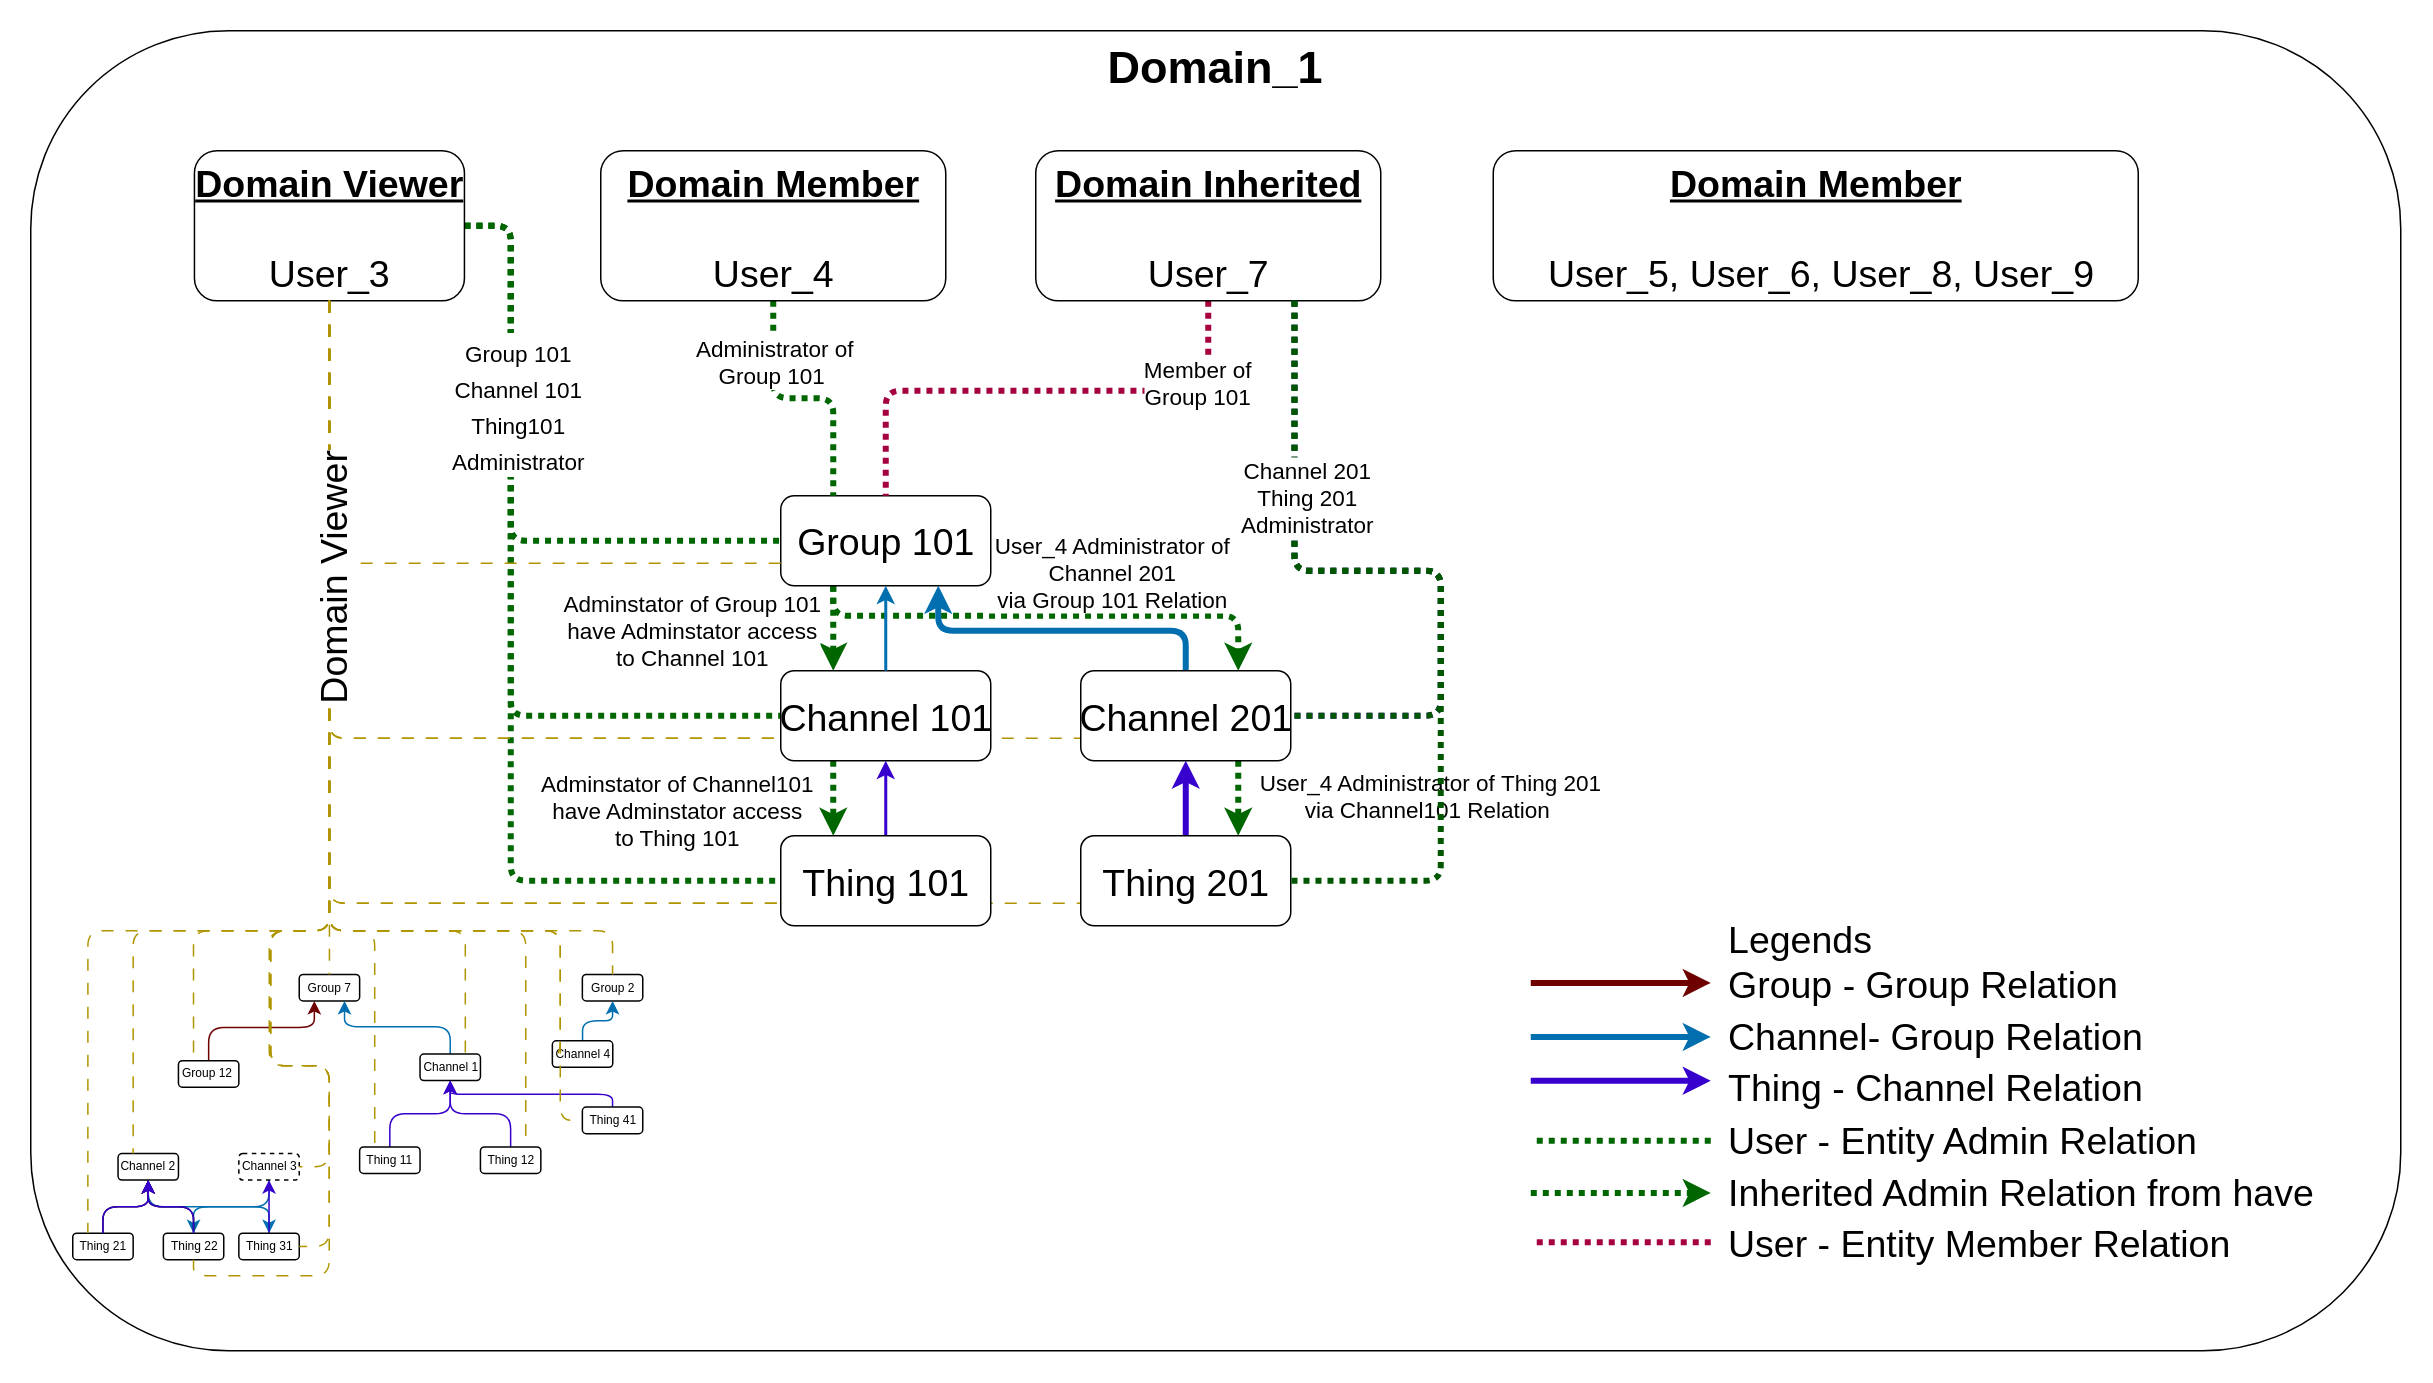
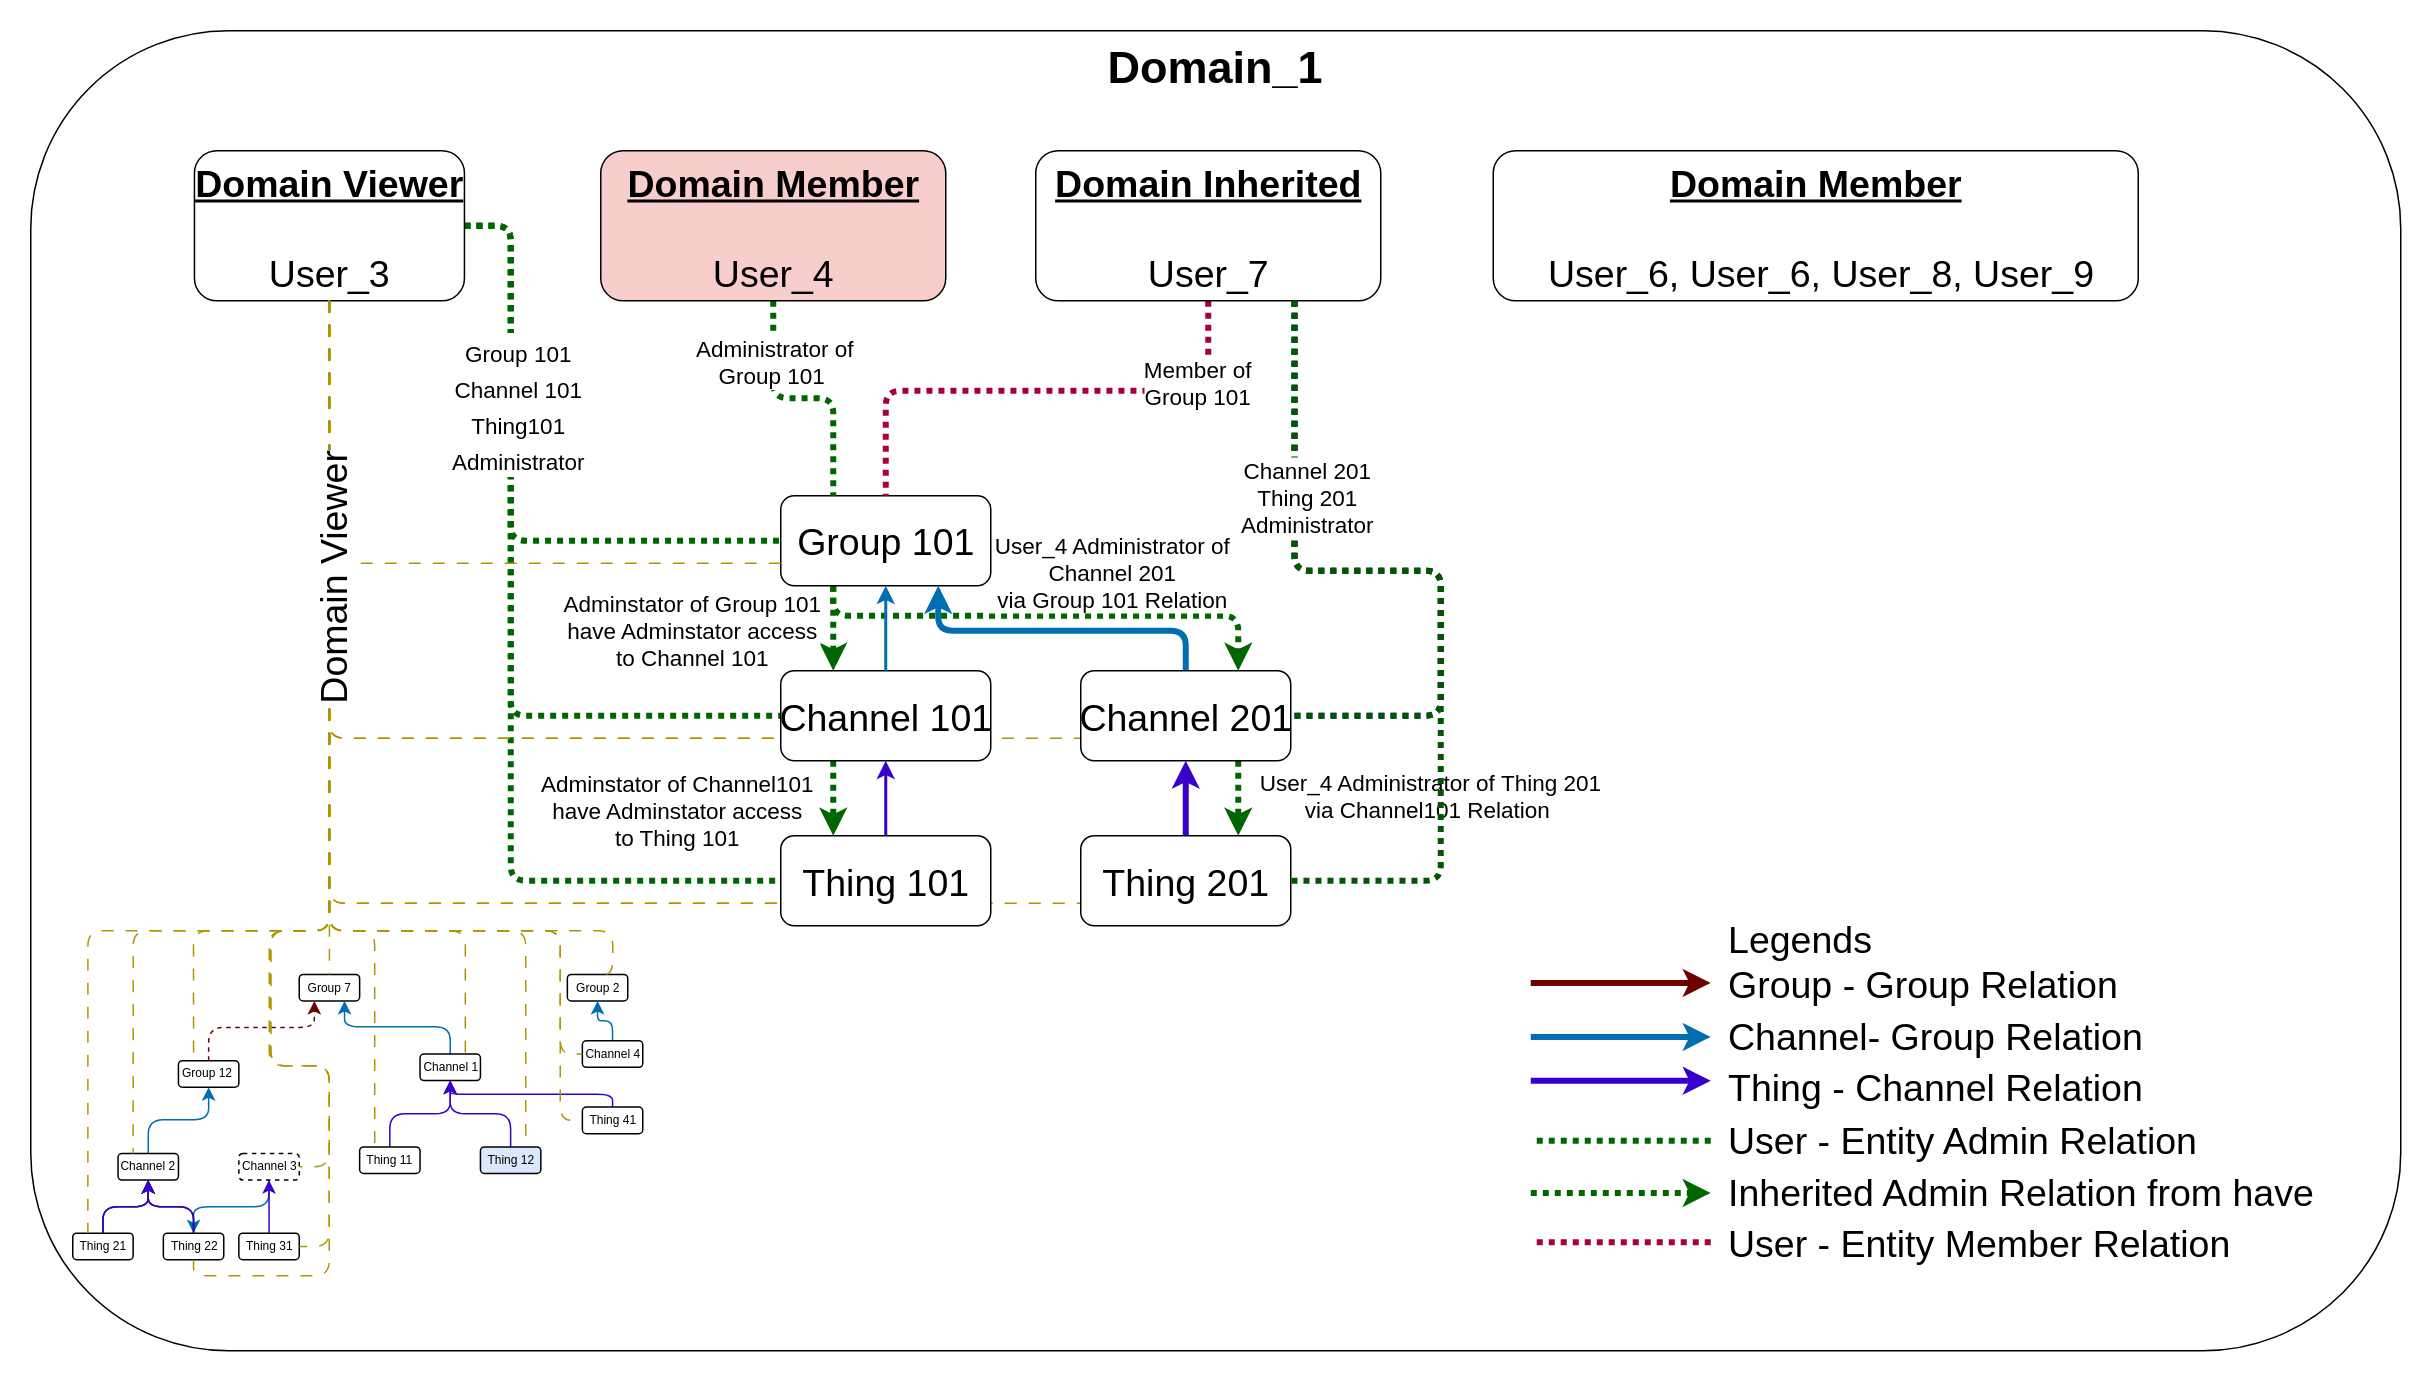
(1817, 206) -> (1817, 206)
(773, 226) -> (773, 226)
(613, 988) -> (598, 988)
(254, 1028) -> (254, 1028)
(583, 1054) -> (613, 1054)
(511, 1160) -> (511, 1160)
(263, 1208) -> (172, 1120)
